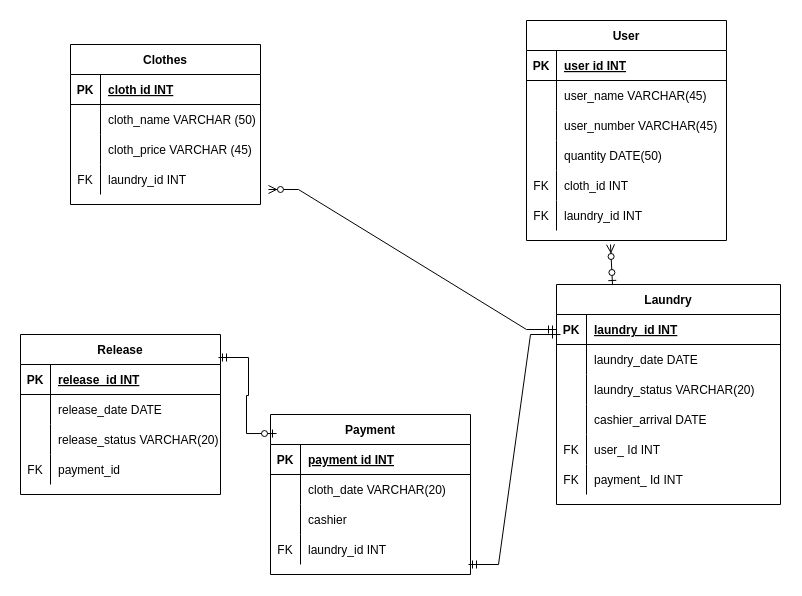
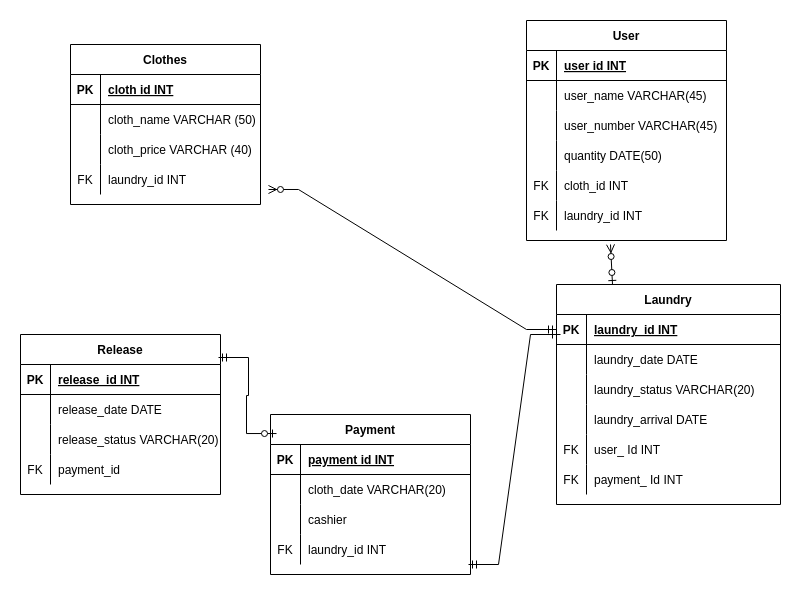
(182, 150) -> (182, 150)
(655, 420) -> (655, 420)
